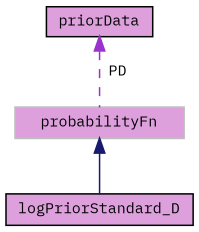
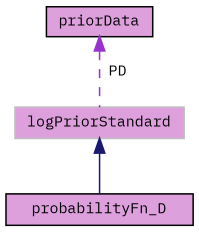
(100, 123) -> (100, 123)
(100, 210) -> (100, 210)
